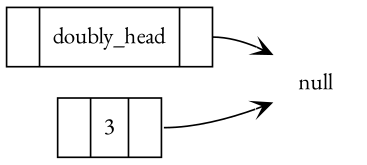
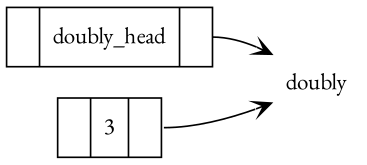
(316, 83) -> (316, 83)
